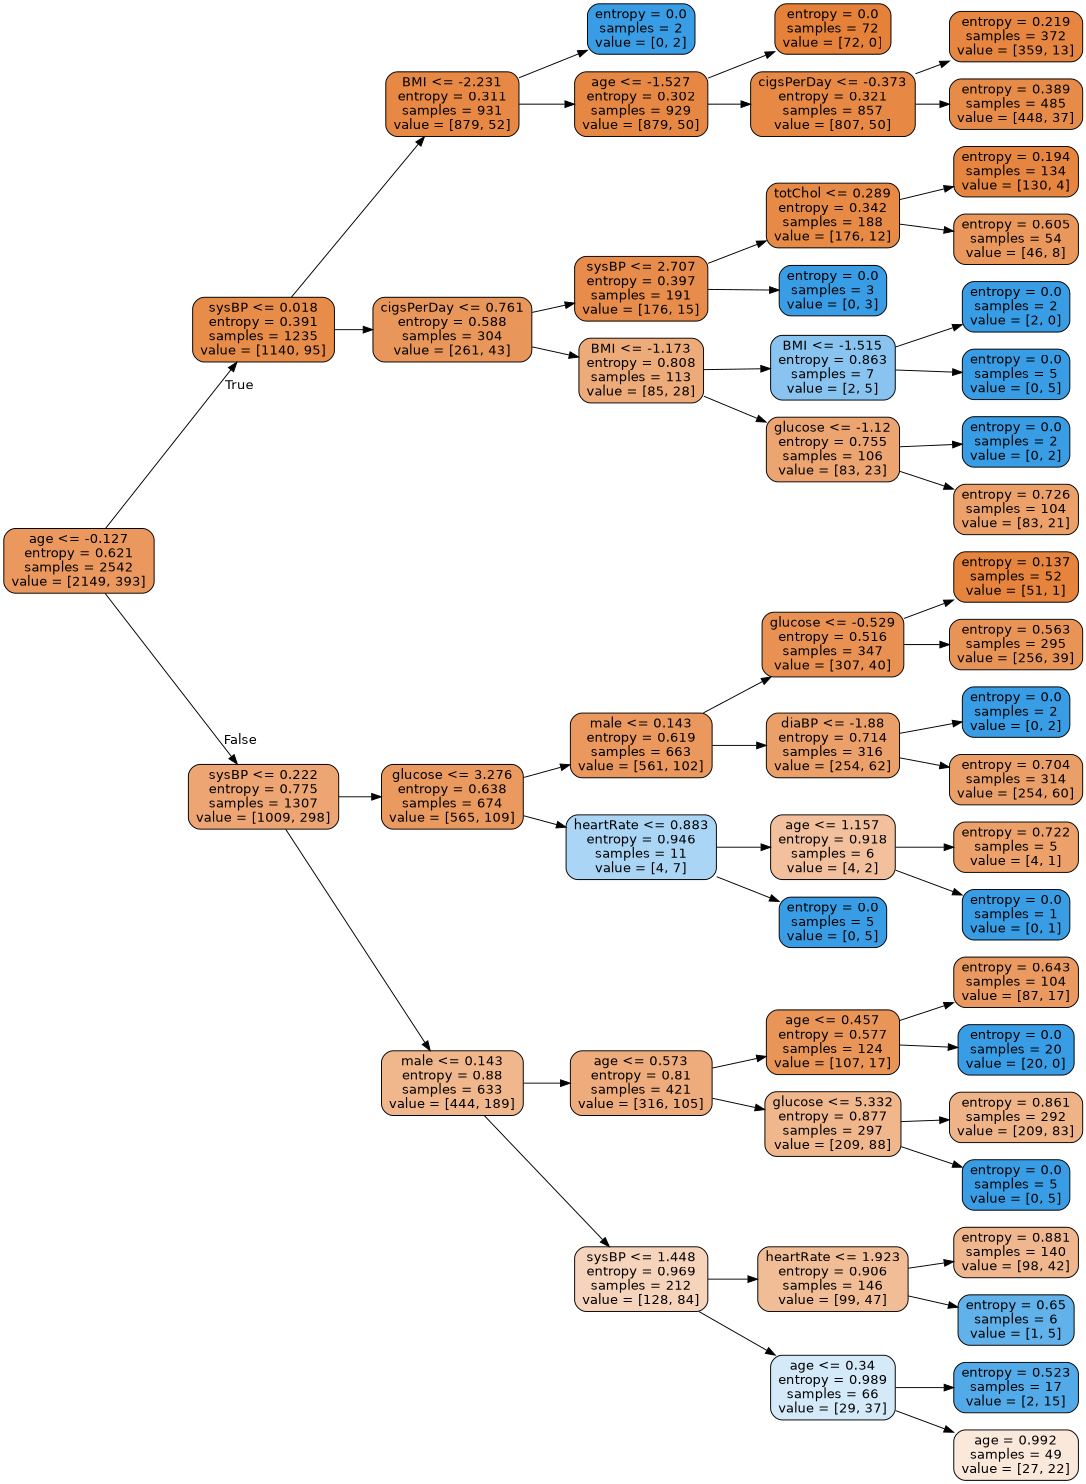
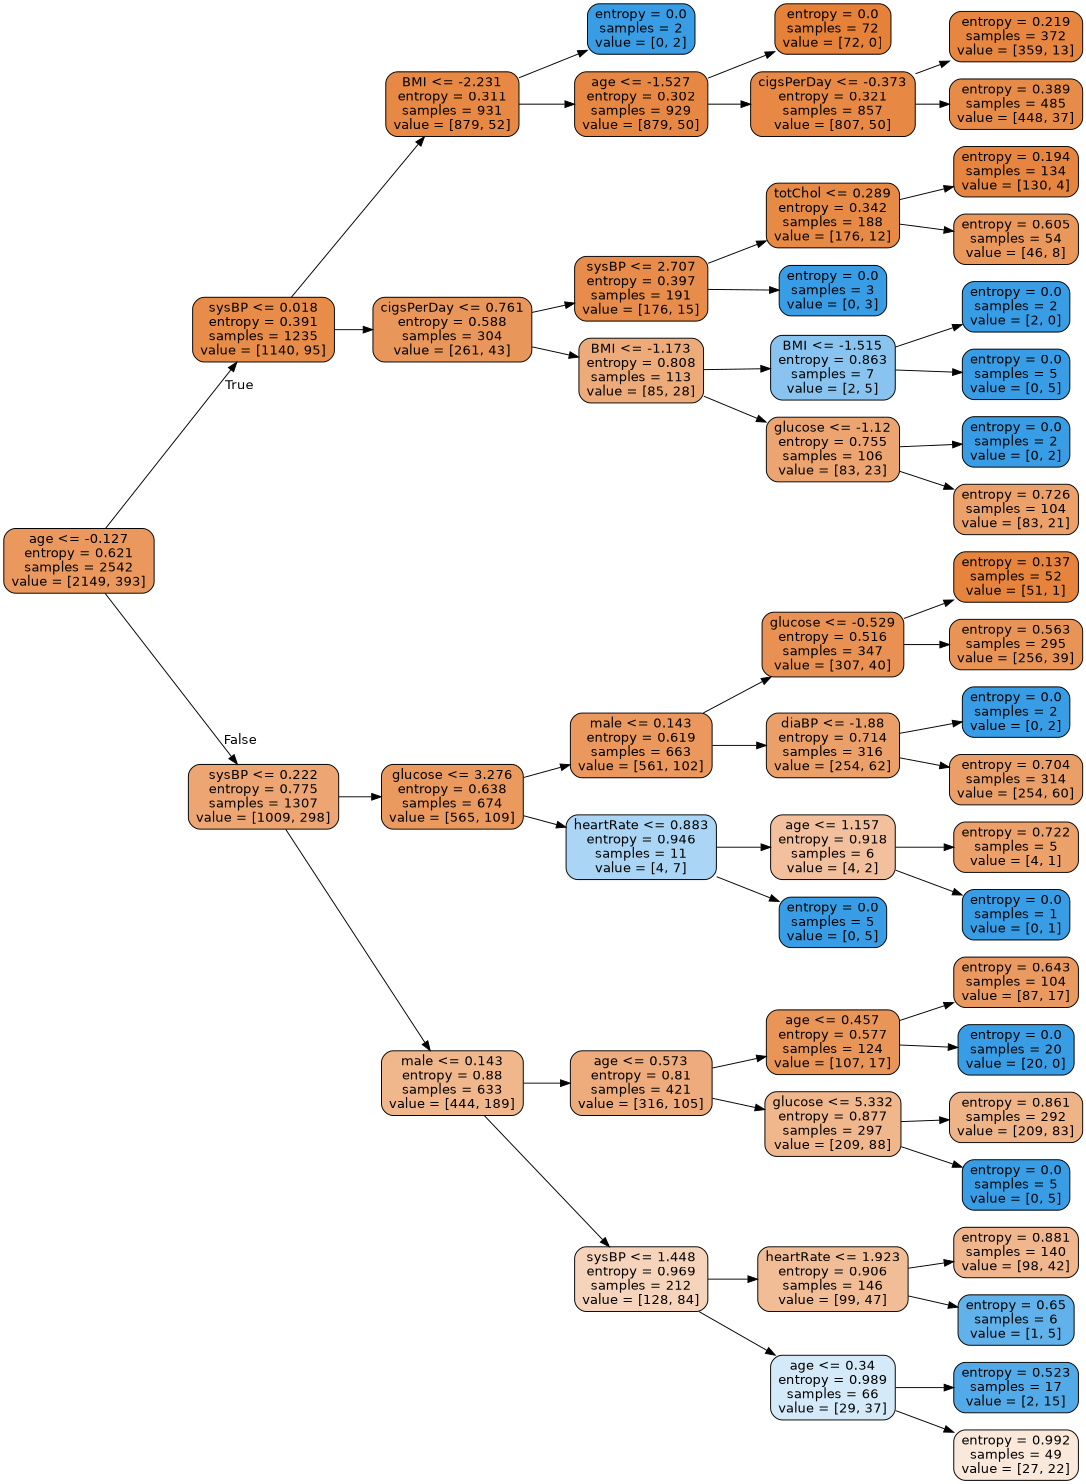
(1016, 1455) -> (1016, 1455)
